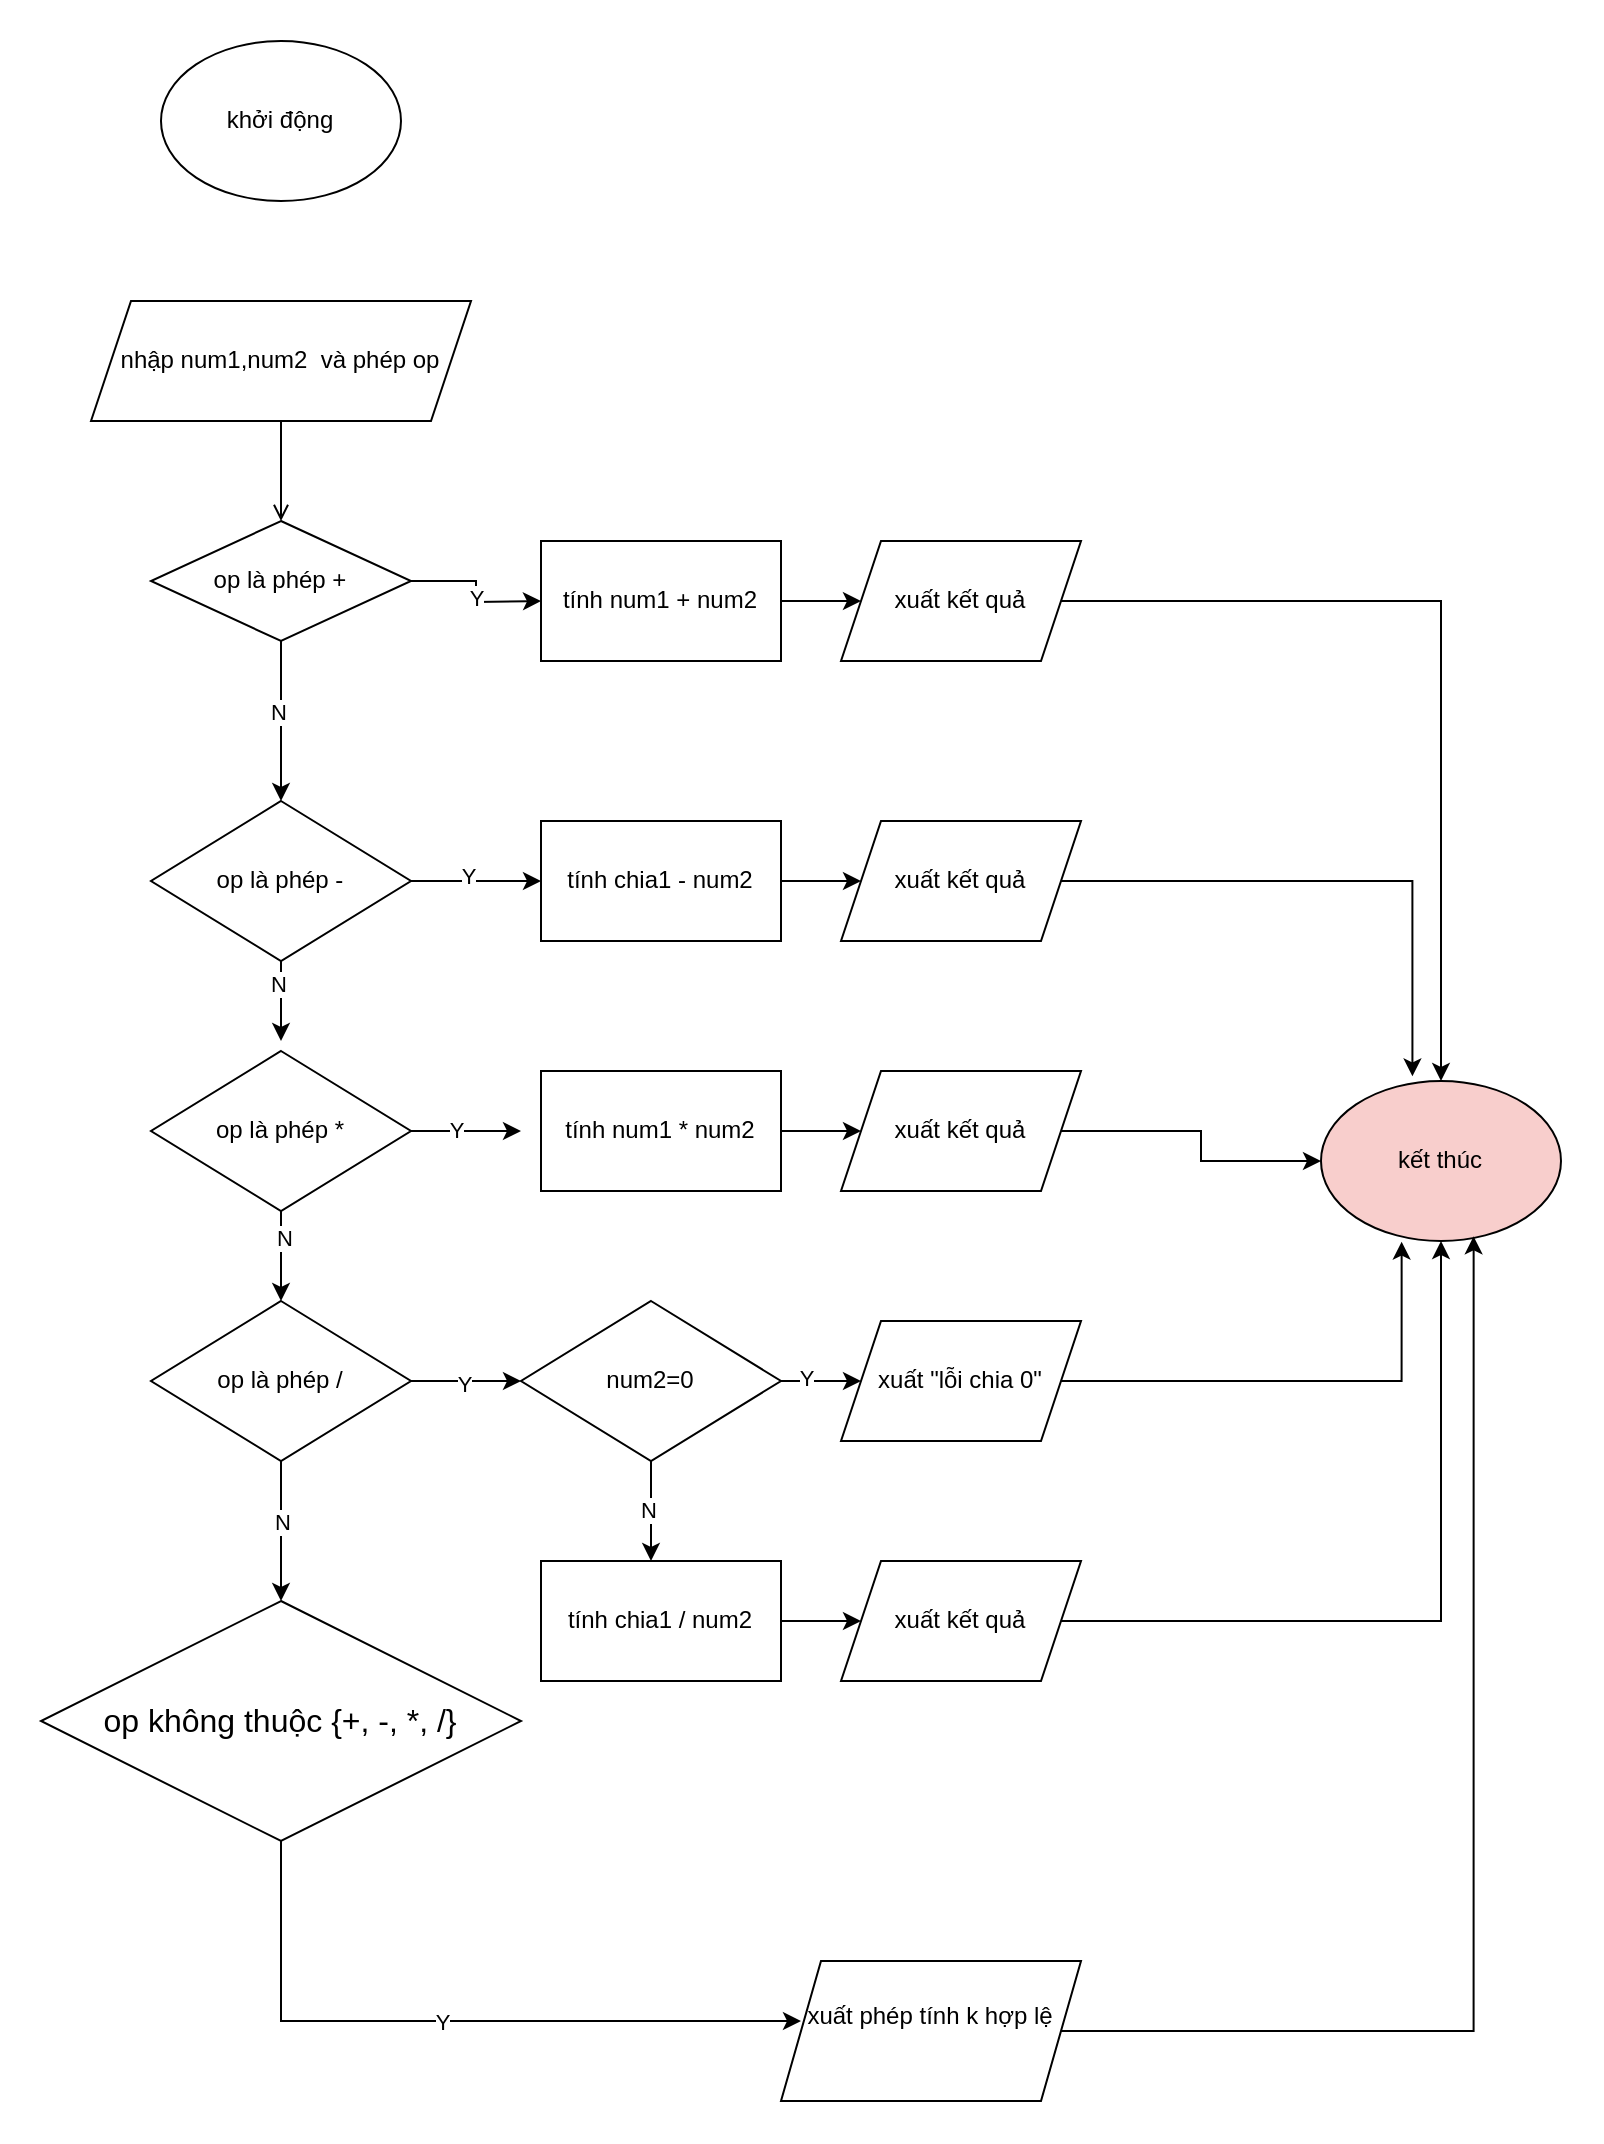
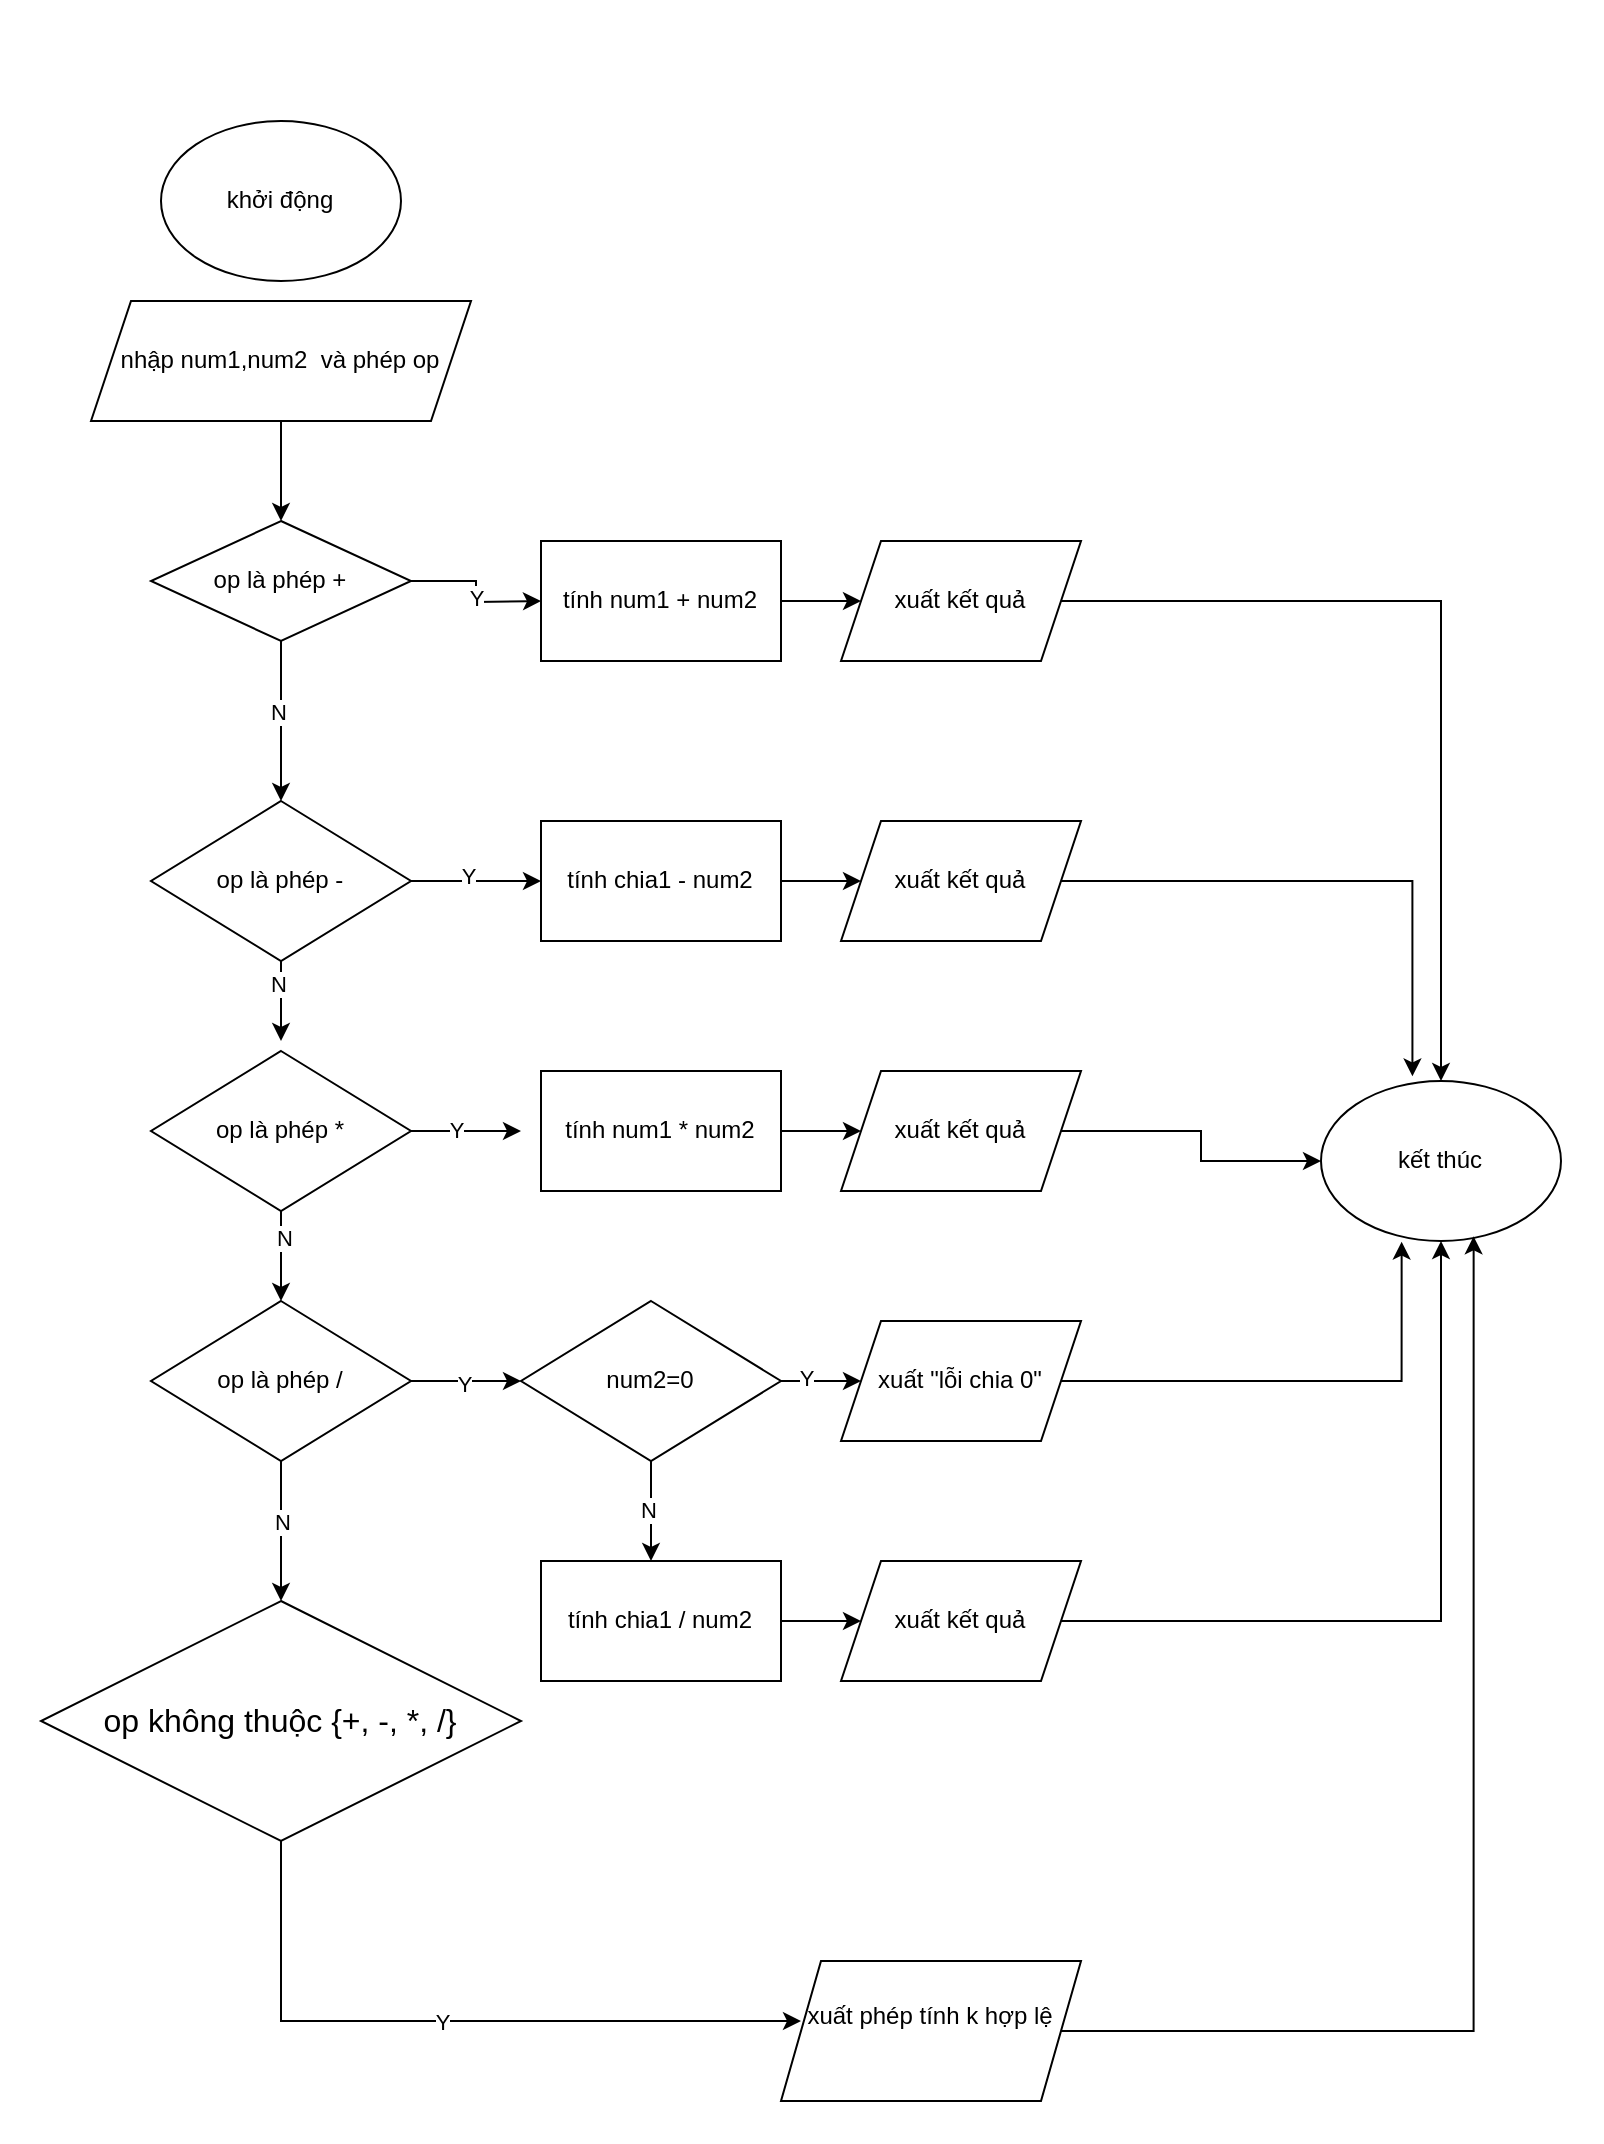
(281, 121) -> (281, 201)
(281, 508) -> (281, 506)
(1441, 1161) -> (1441, 1161)
